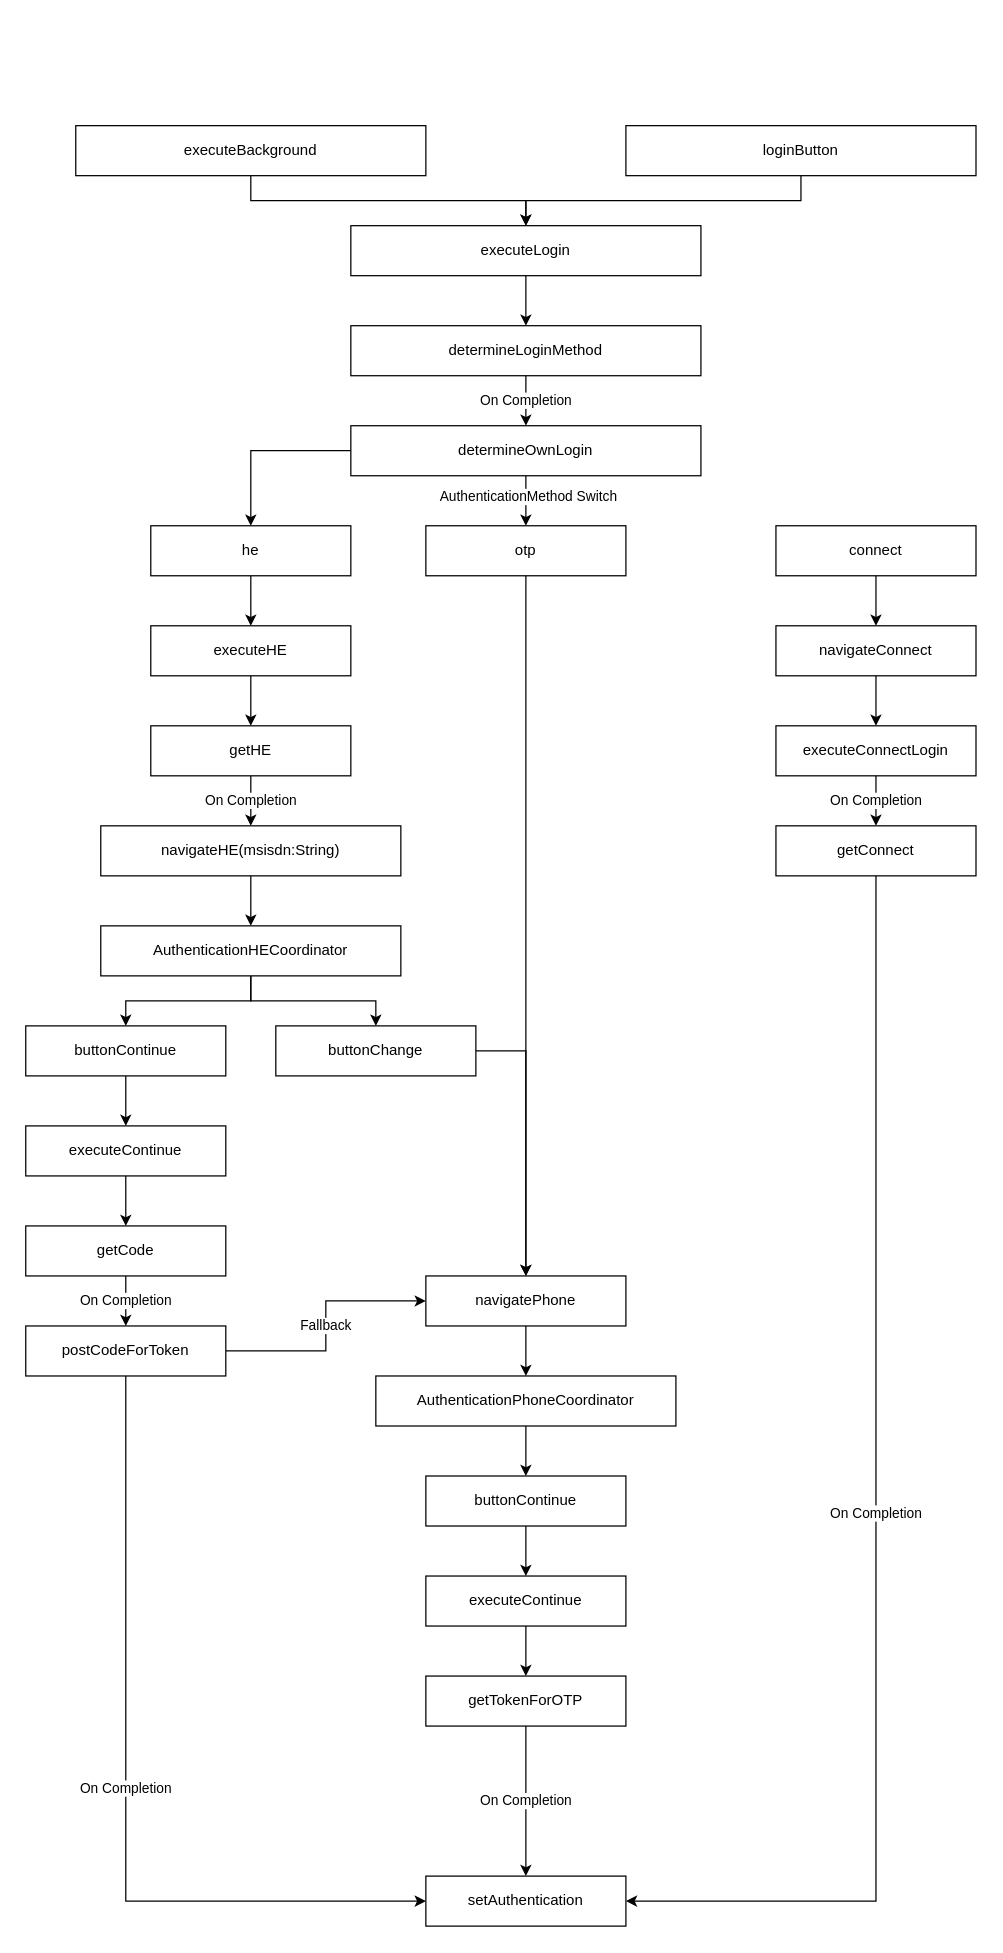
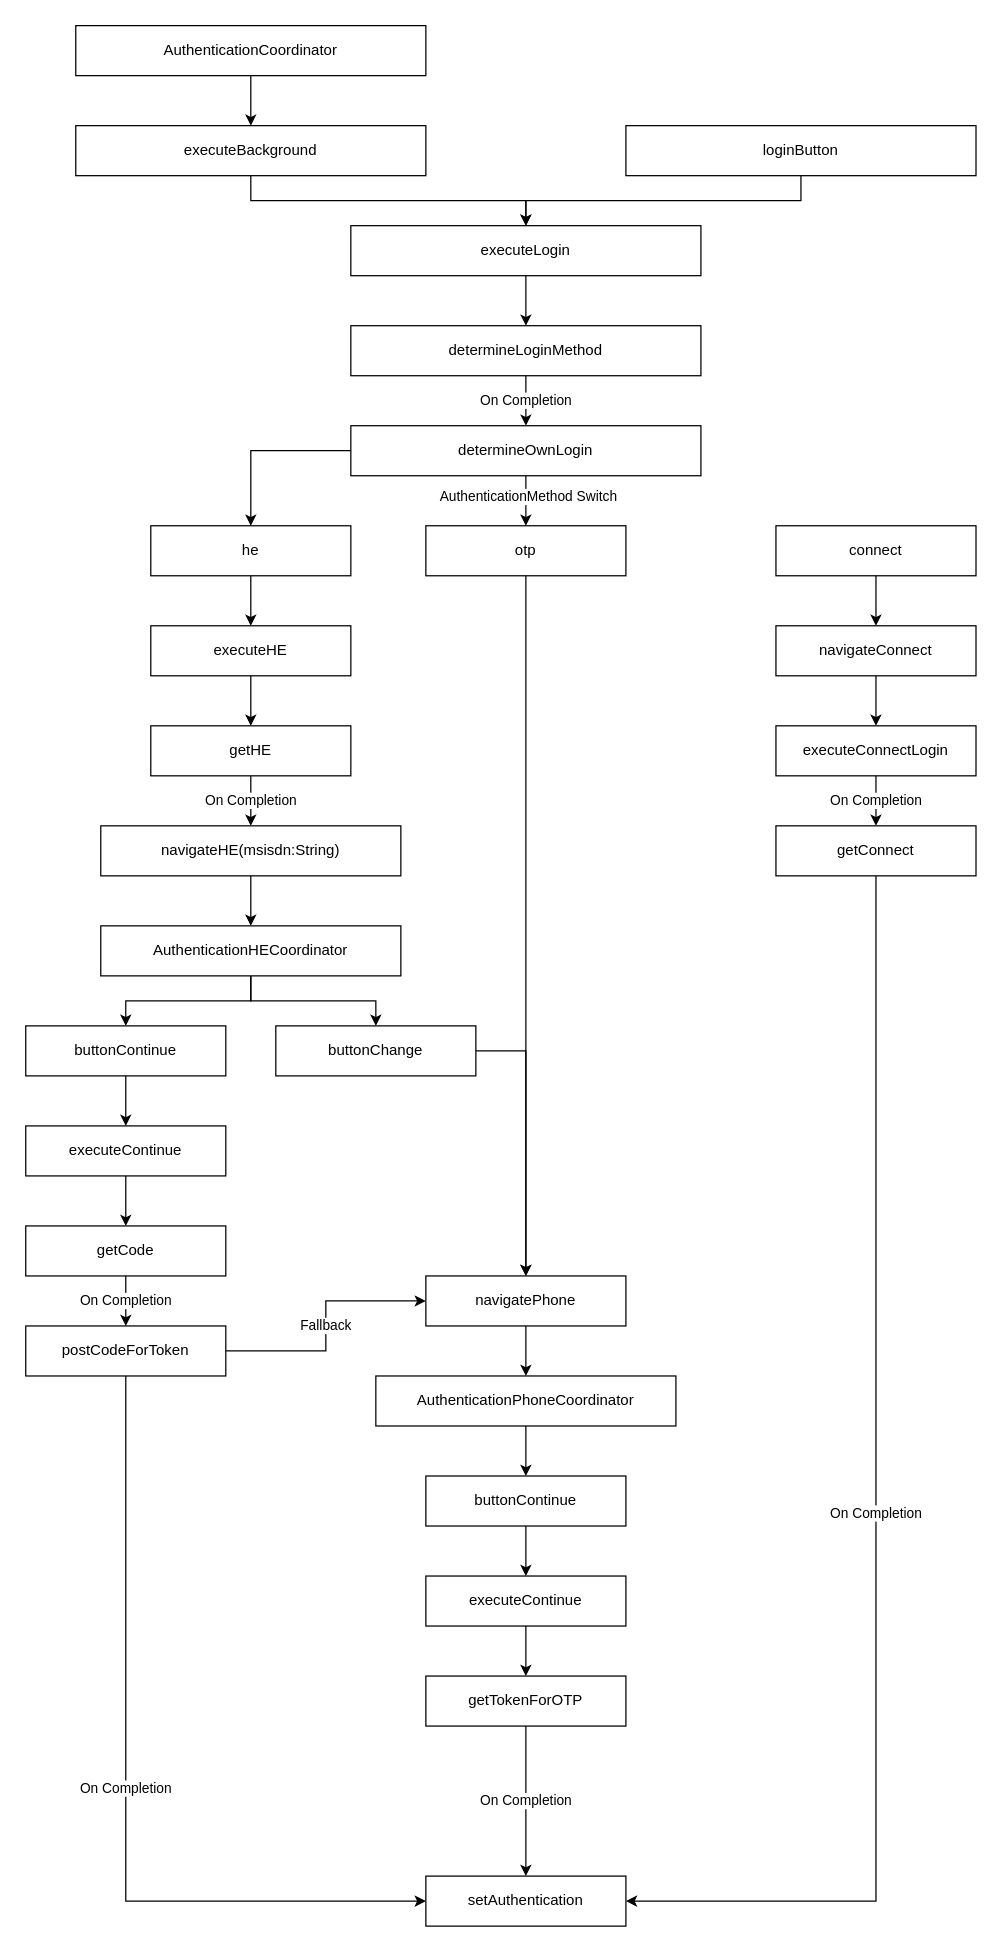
none -> (251, 51)
none -> (251, 97)
